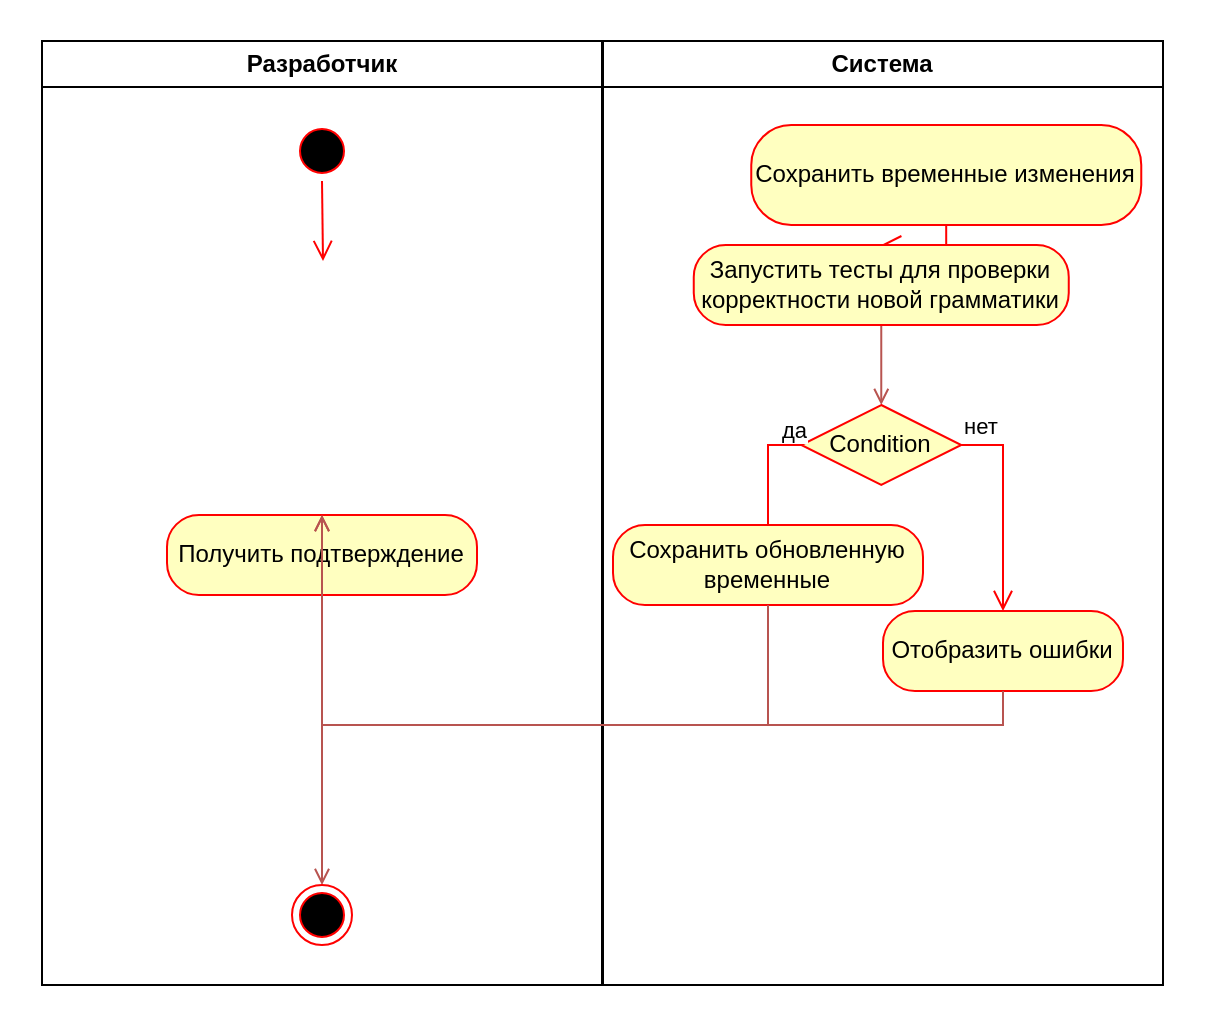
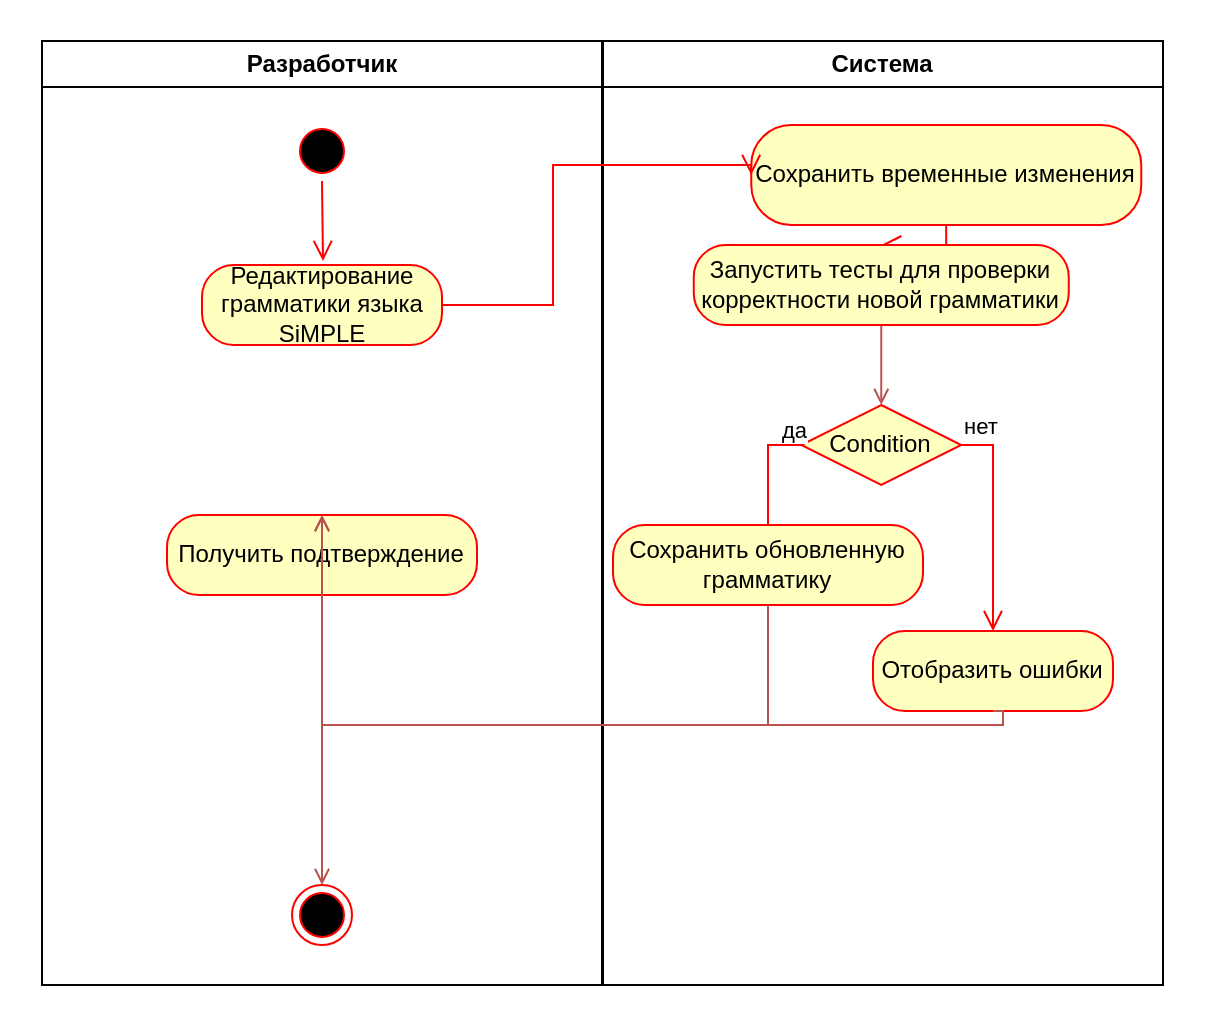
none -> (553, 268)
none -> (322, 305)
(768, 565) -> (768, 565)
(1003, 651) -> (993, 671)
